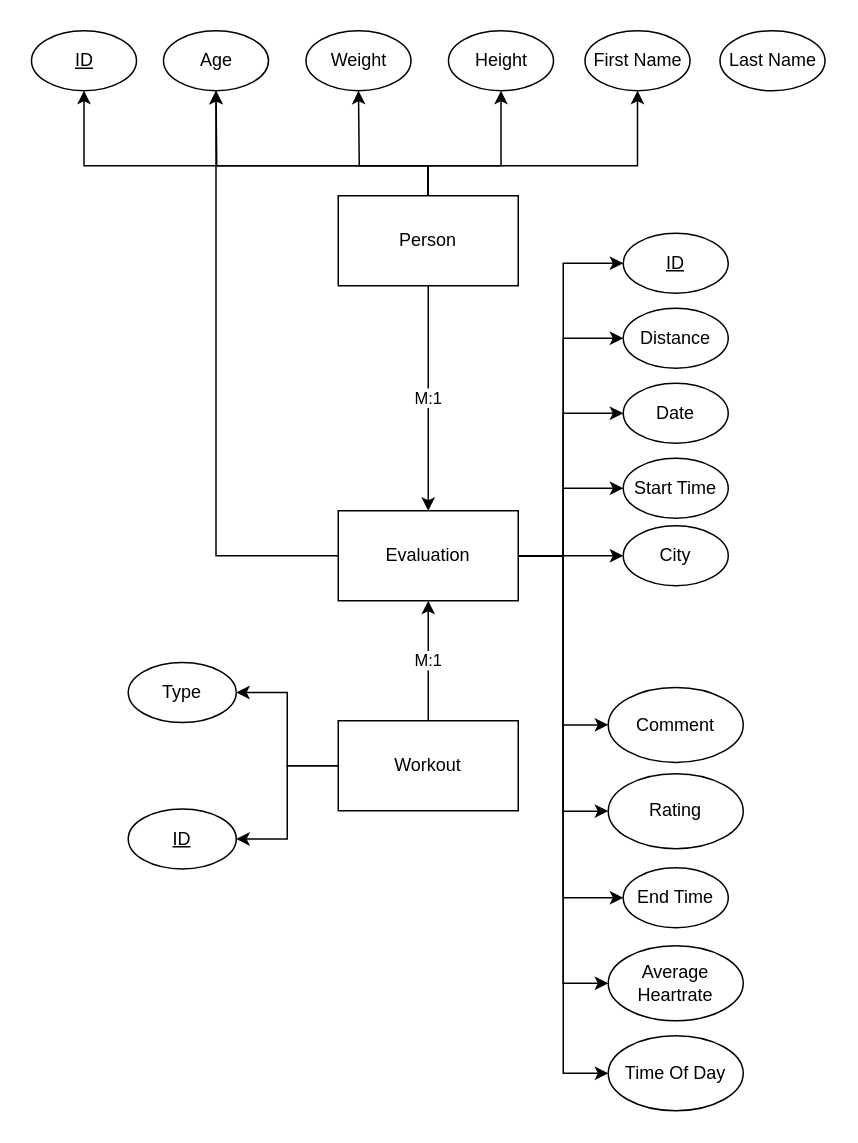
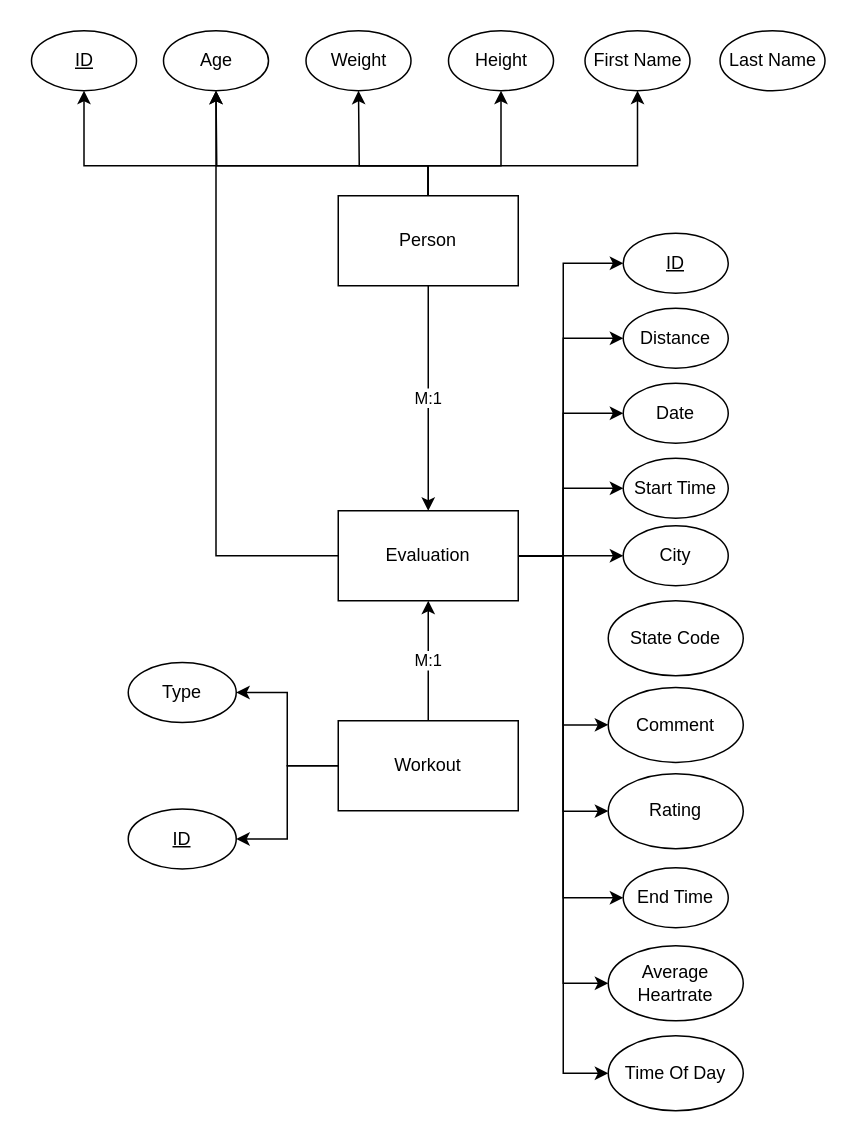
none -> (676, 638)
